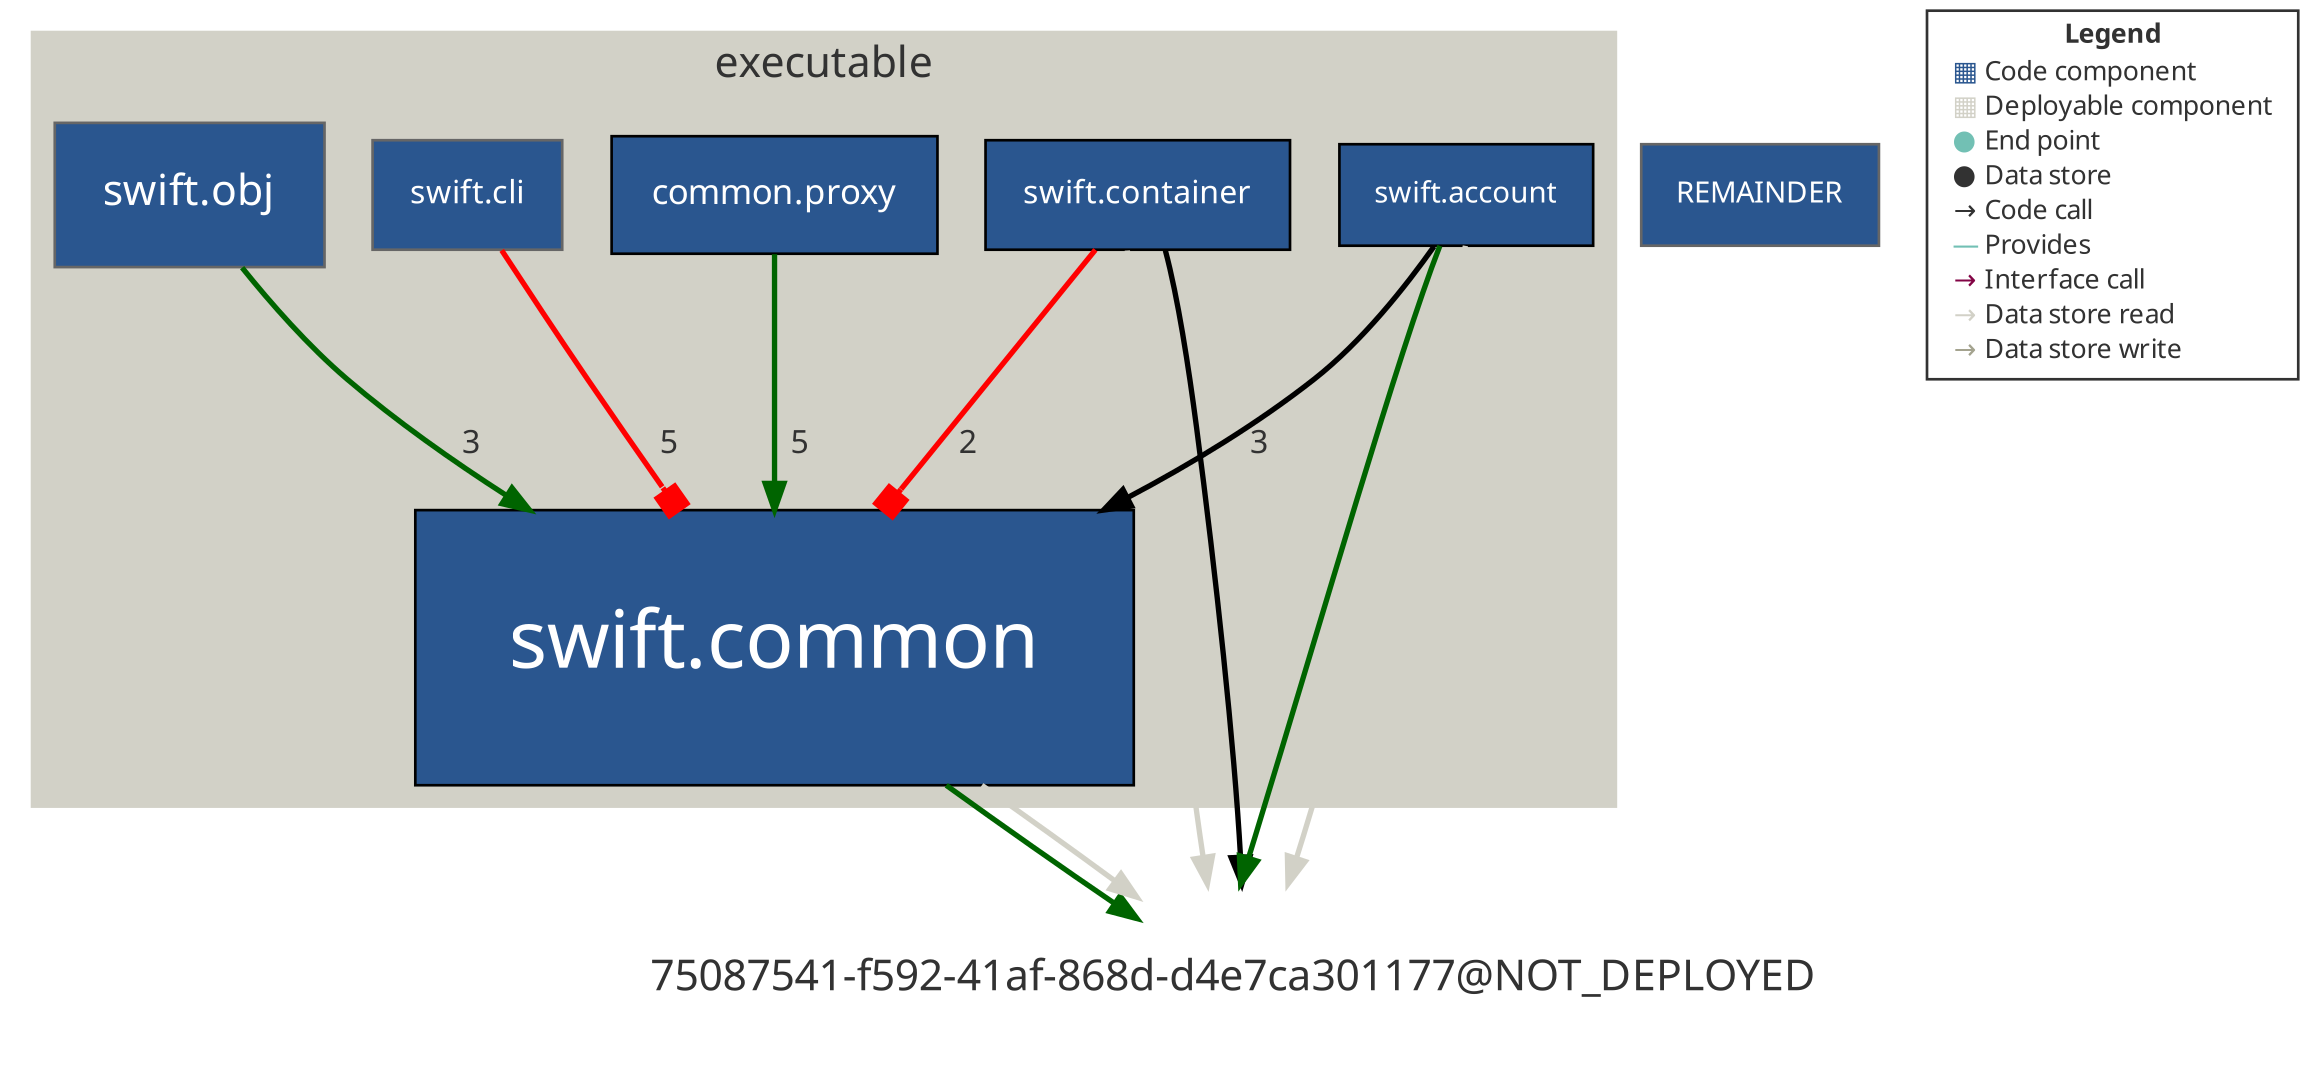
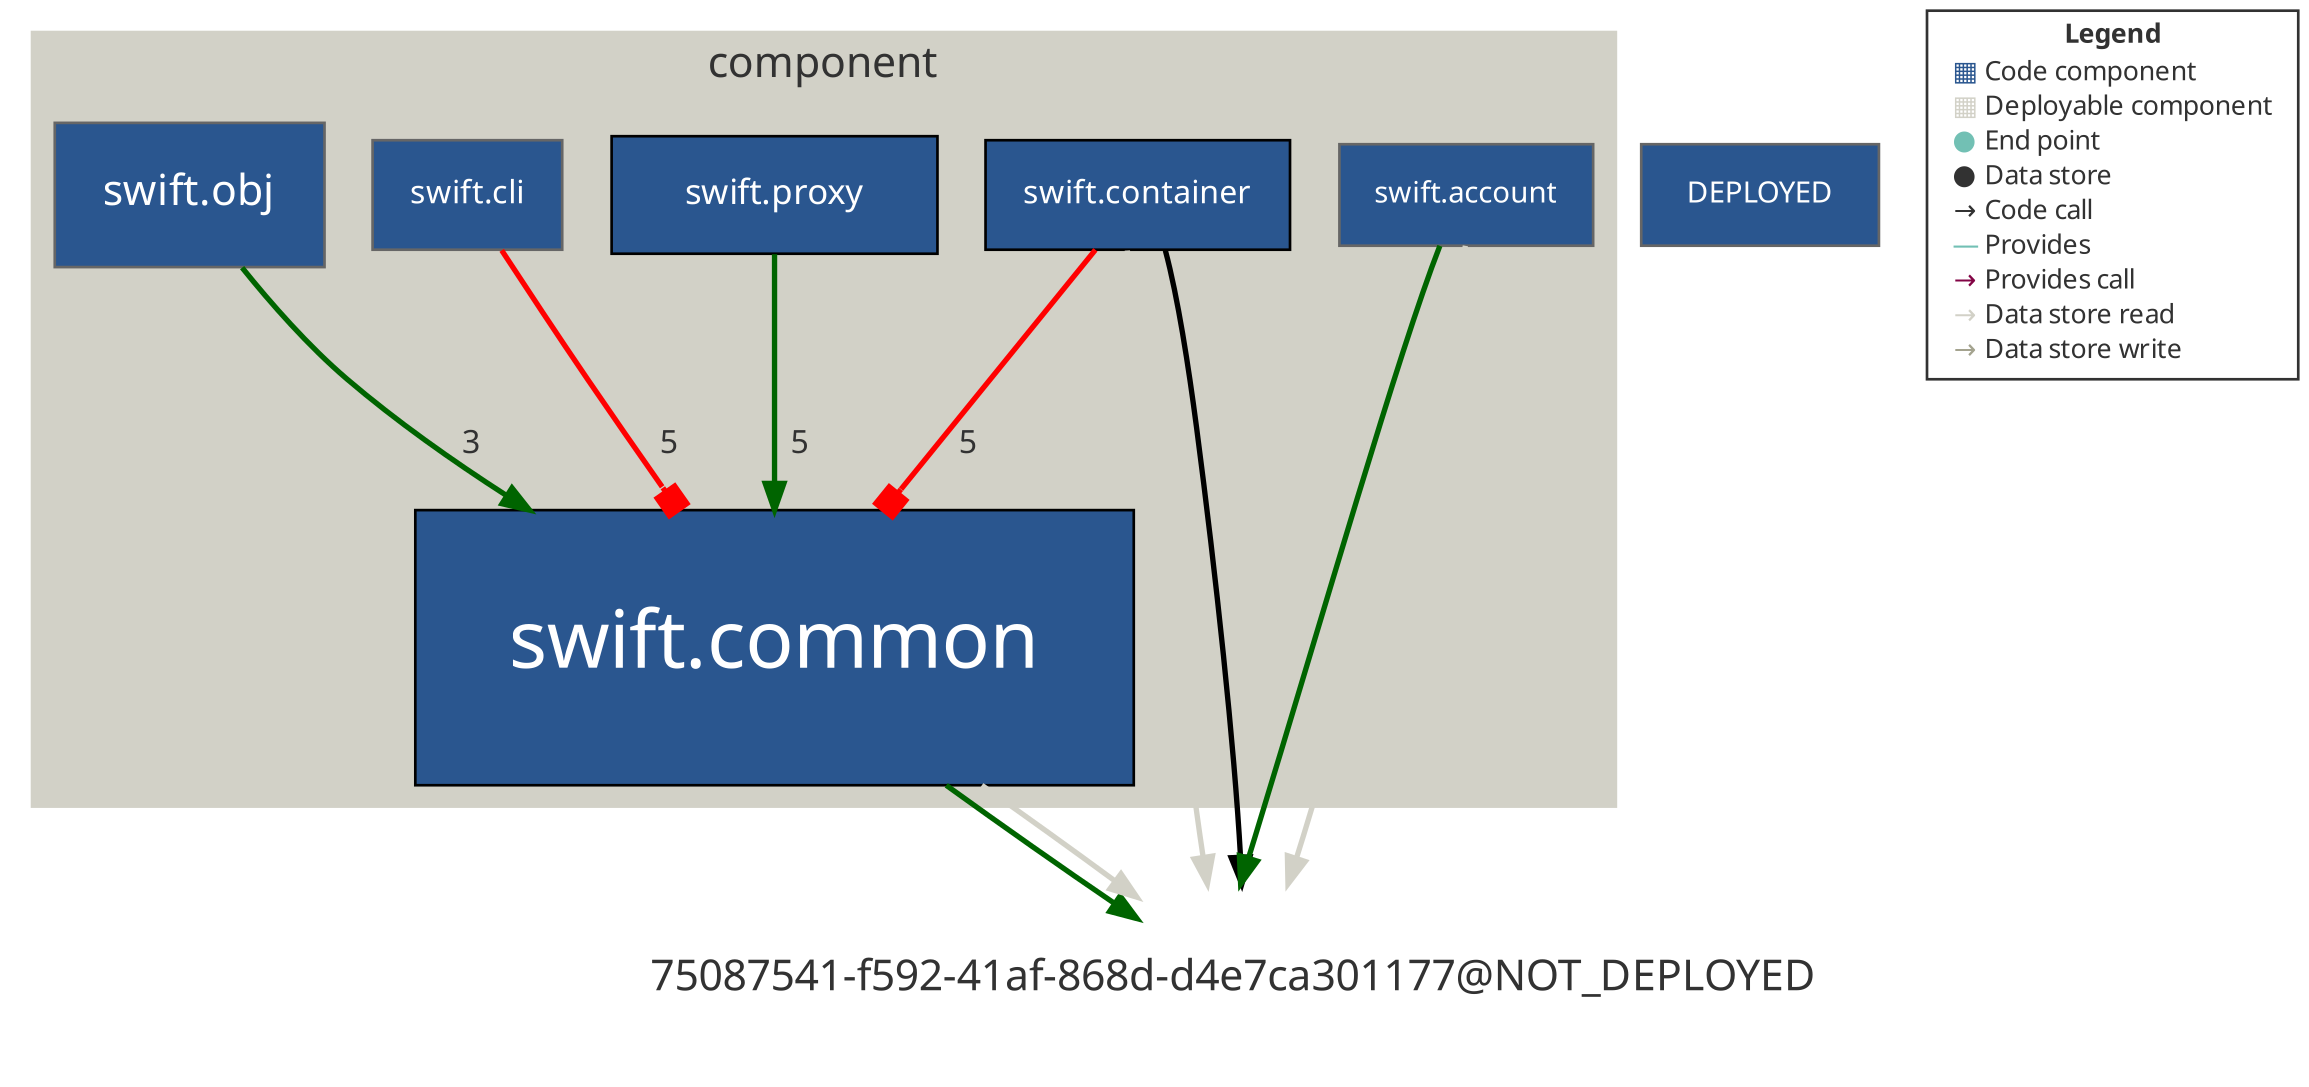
(824, 67) -> (824, 67)
(775, 195) -> (775, 195)
(1466, 195) -> (1466, 195)
(1760, 195) -> (1760, 195)
(2066, 280) -> (2061, 280)
(1297, 392) -> none
(960, 445) -> (960, 445)
